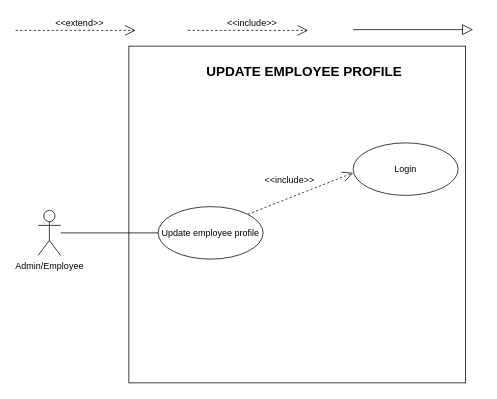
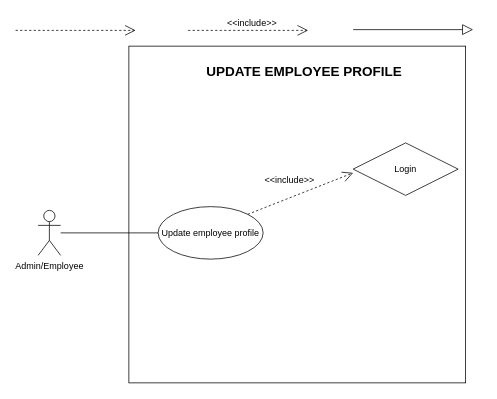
(79, 23) -> none
(405, 169) -> (405, 169)
